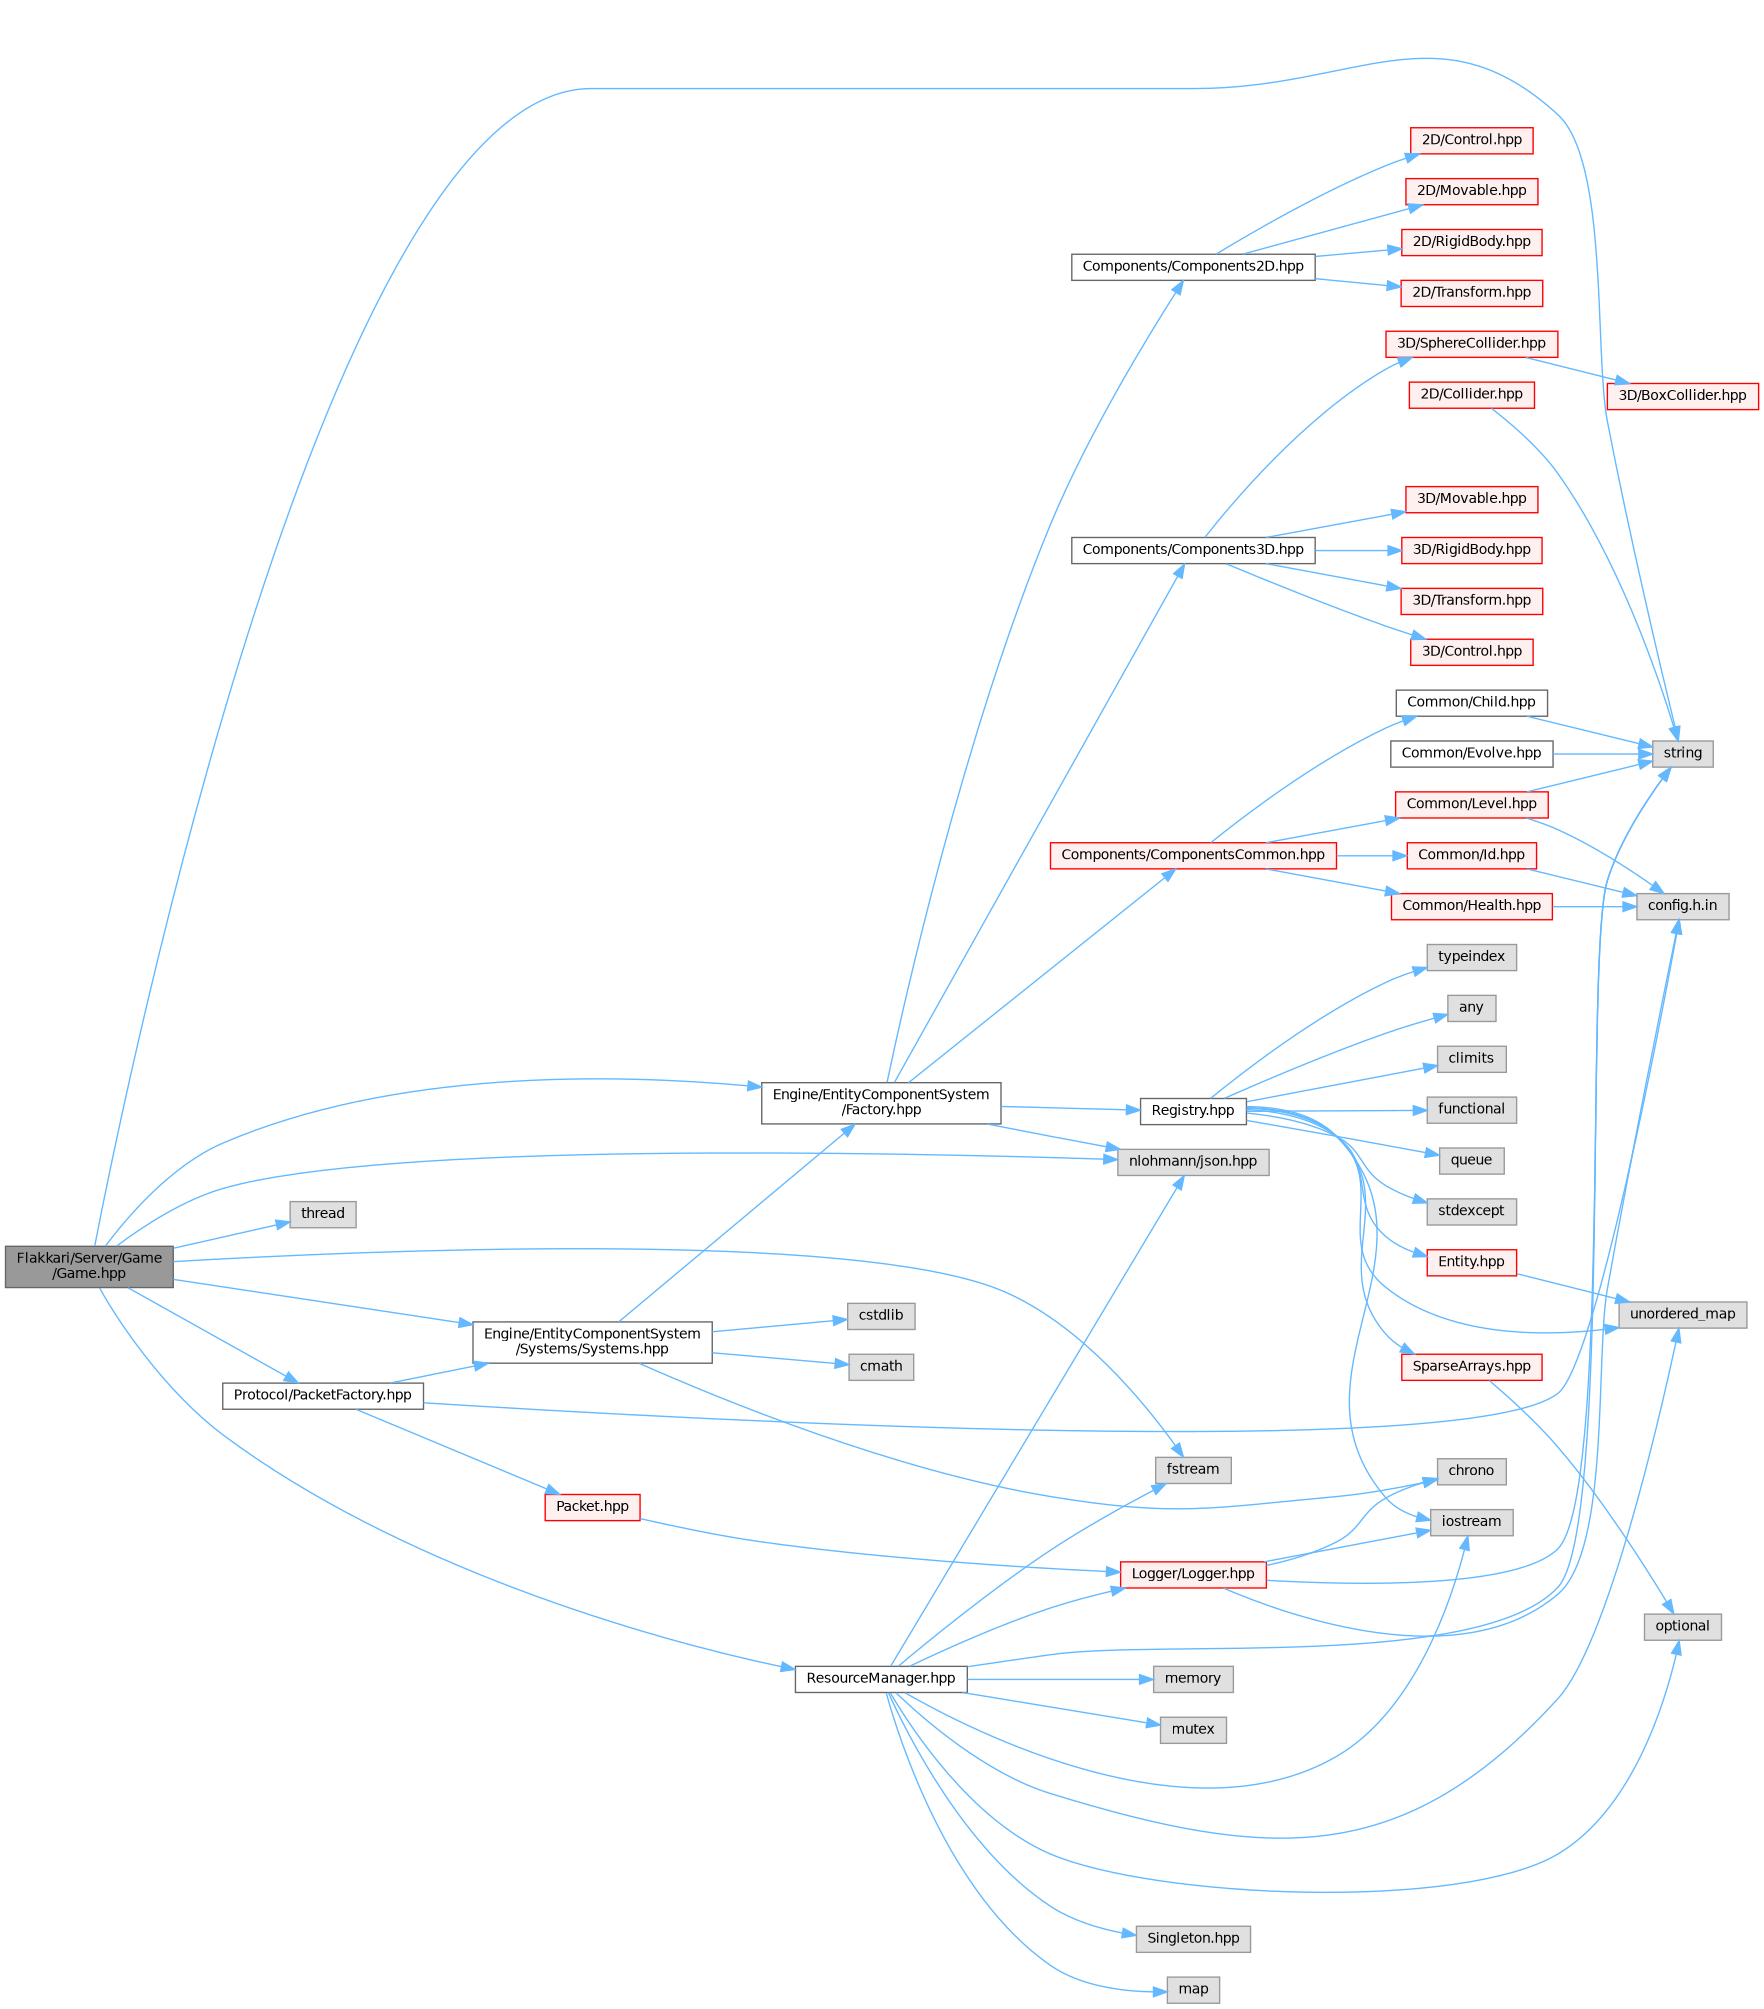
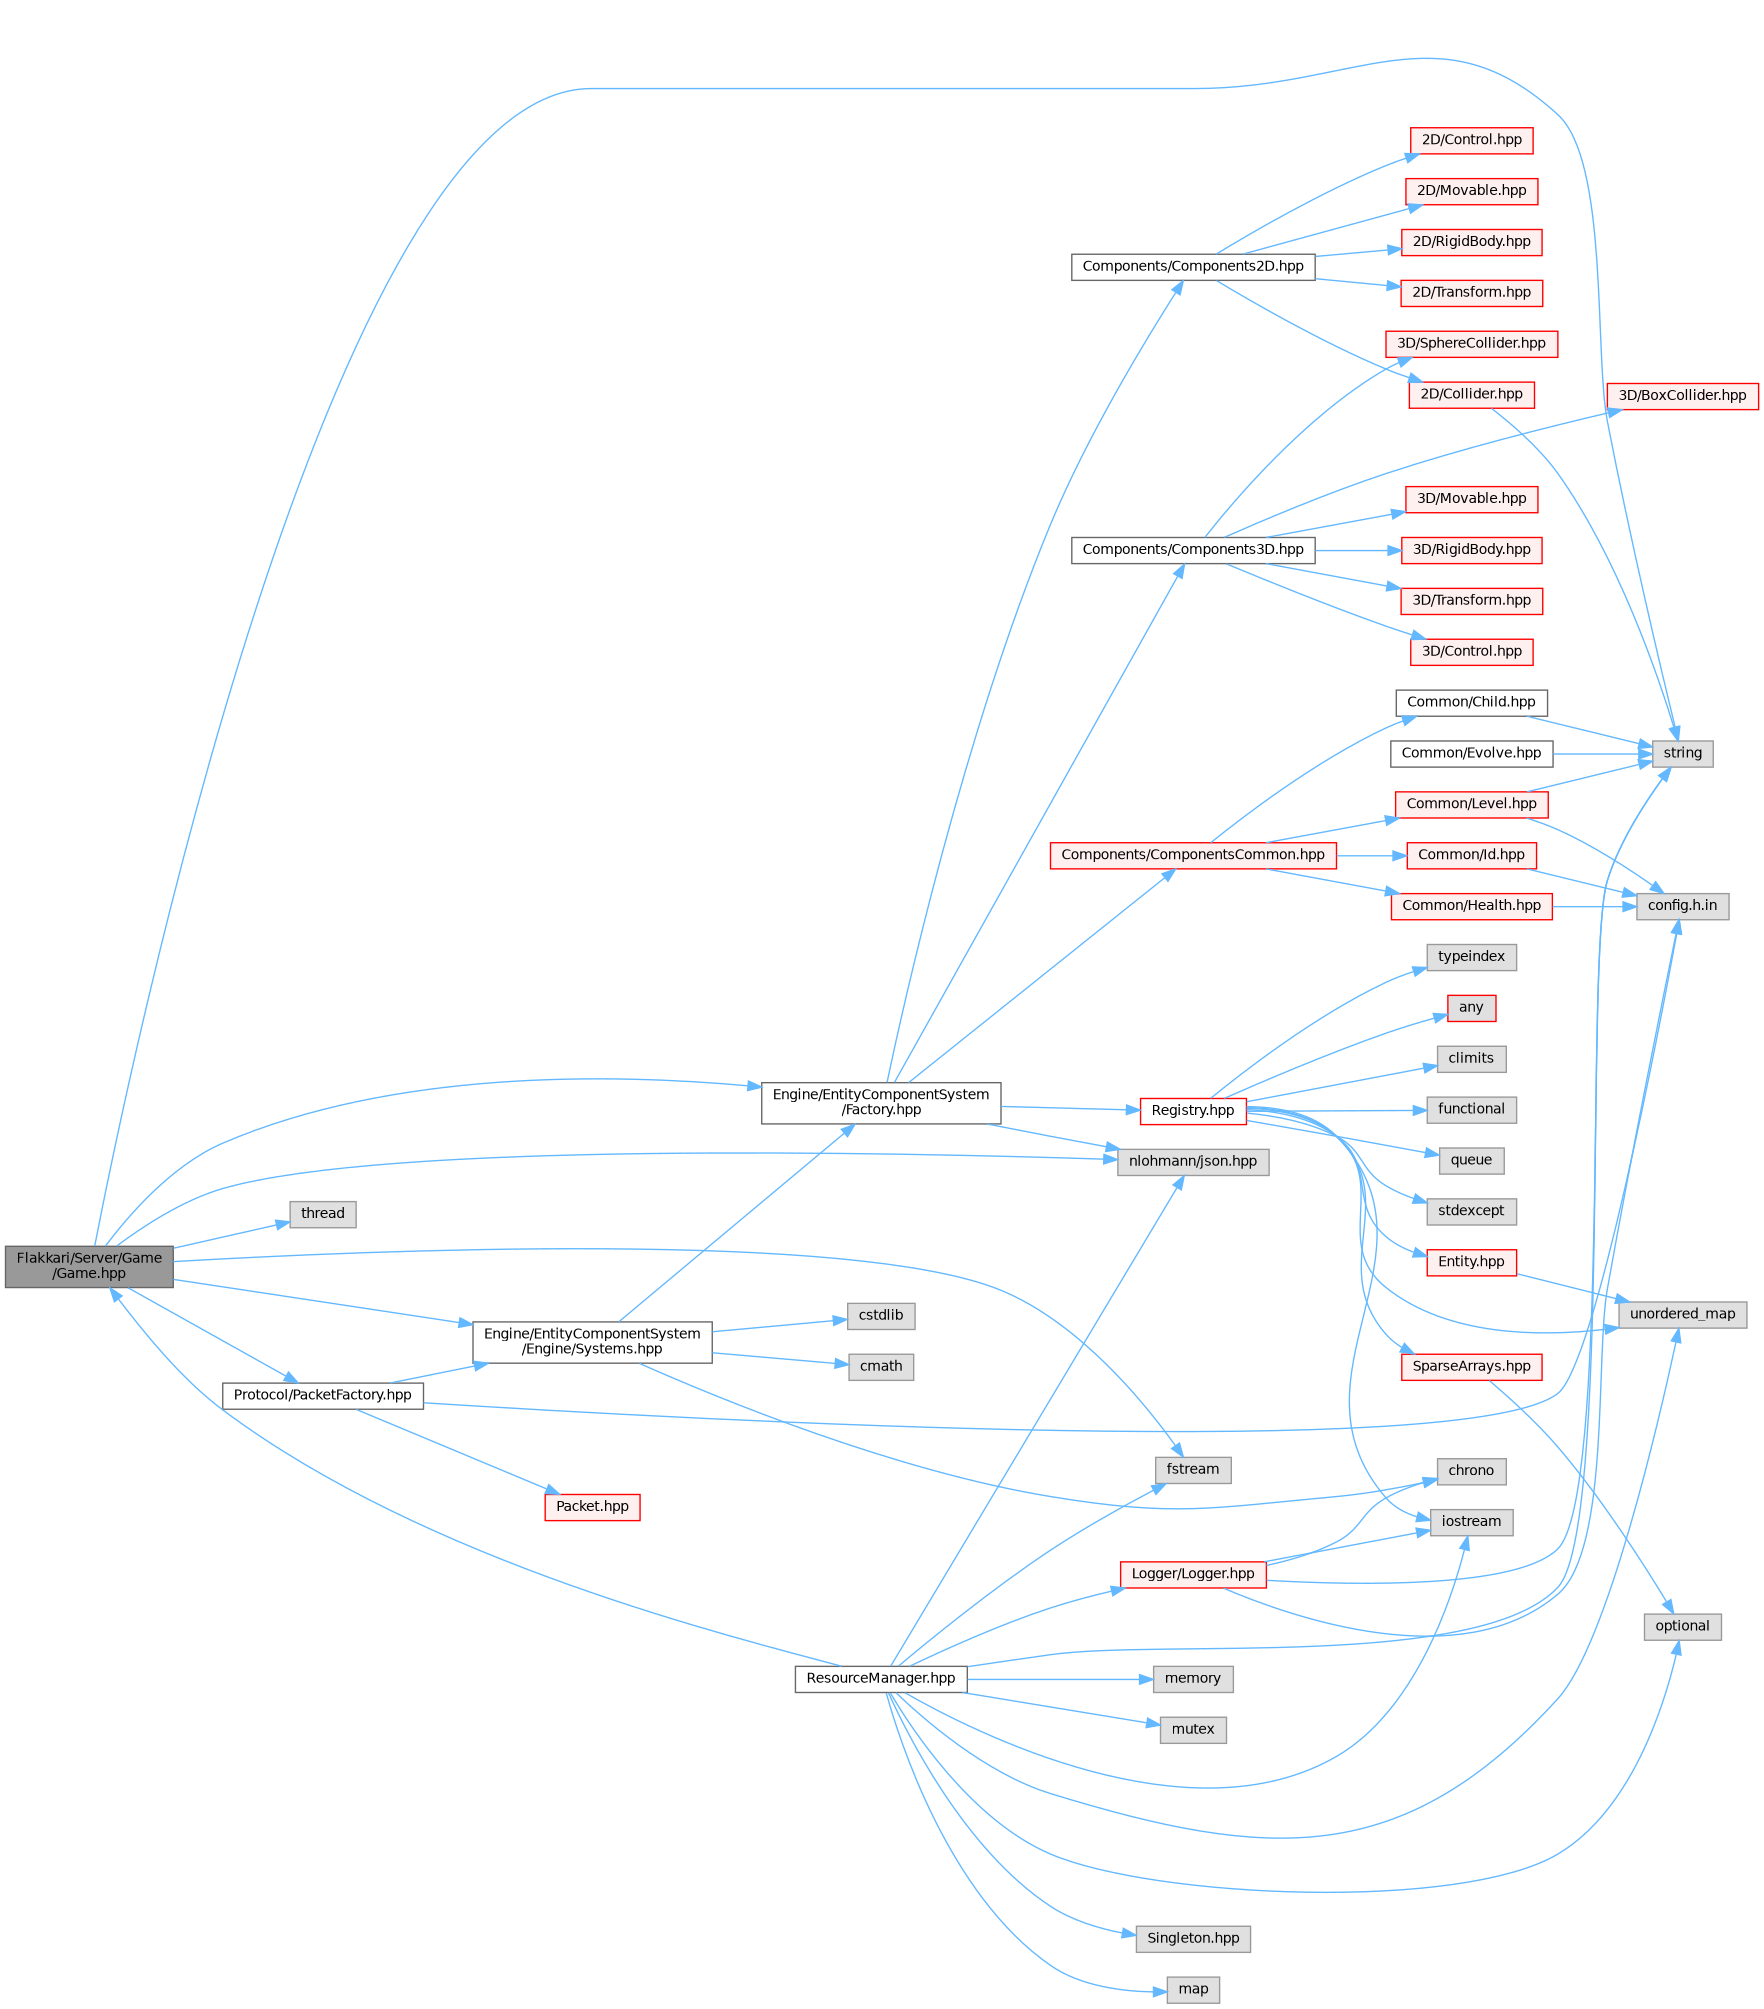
none -> (1311, 334)
(1571, 369) -> (1413, 465)
(1472, 1008) -> (1472, 1008)
(1194, 1112) -> (1194, 1112)
(593, 1343) -> (593, 1343)
(402, 1540) -> (450, 1537)
(872, 1555) -> none
